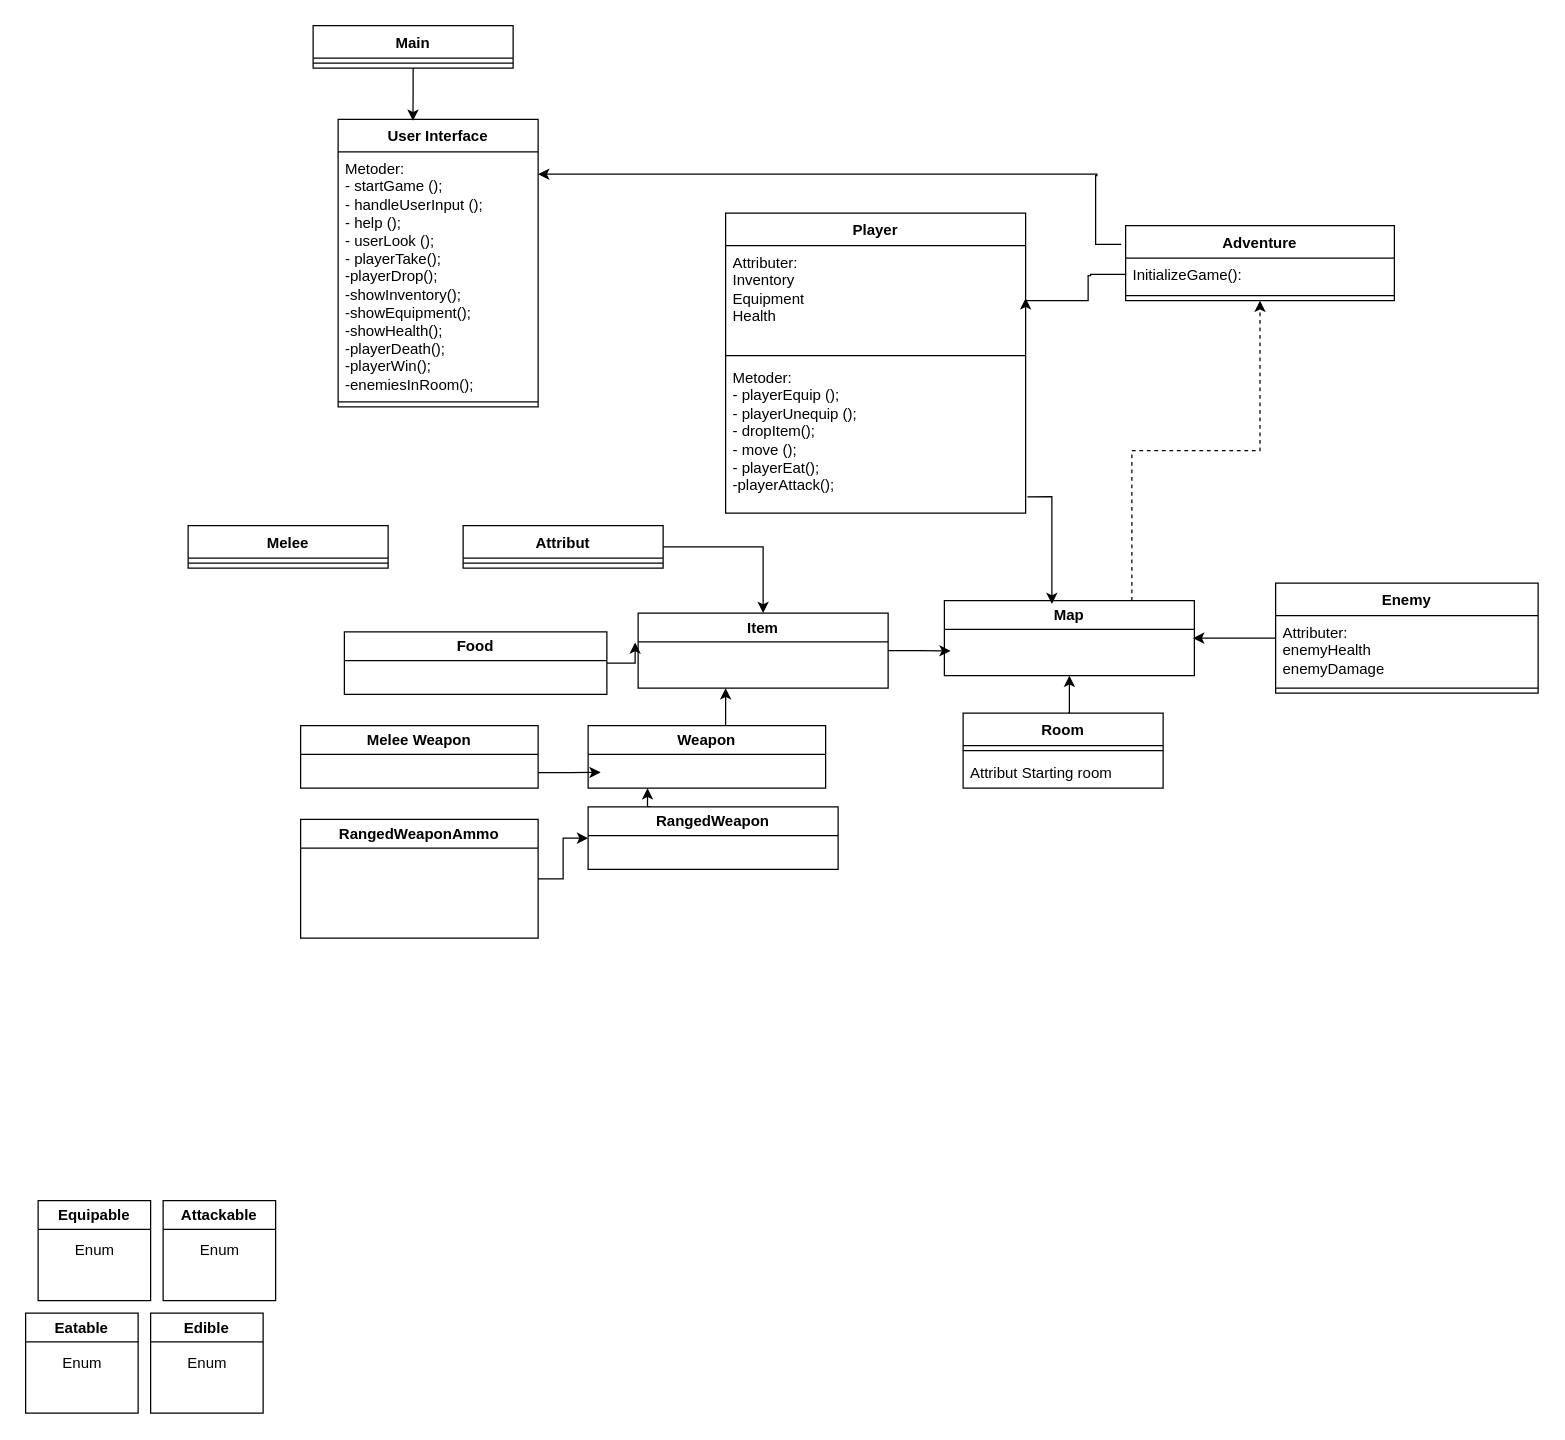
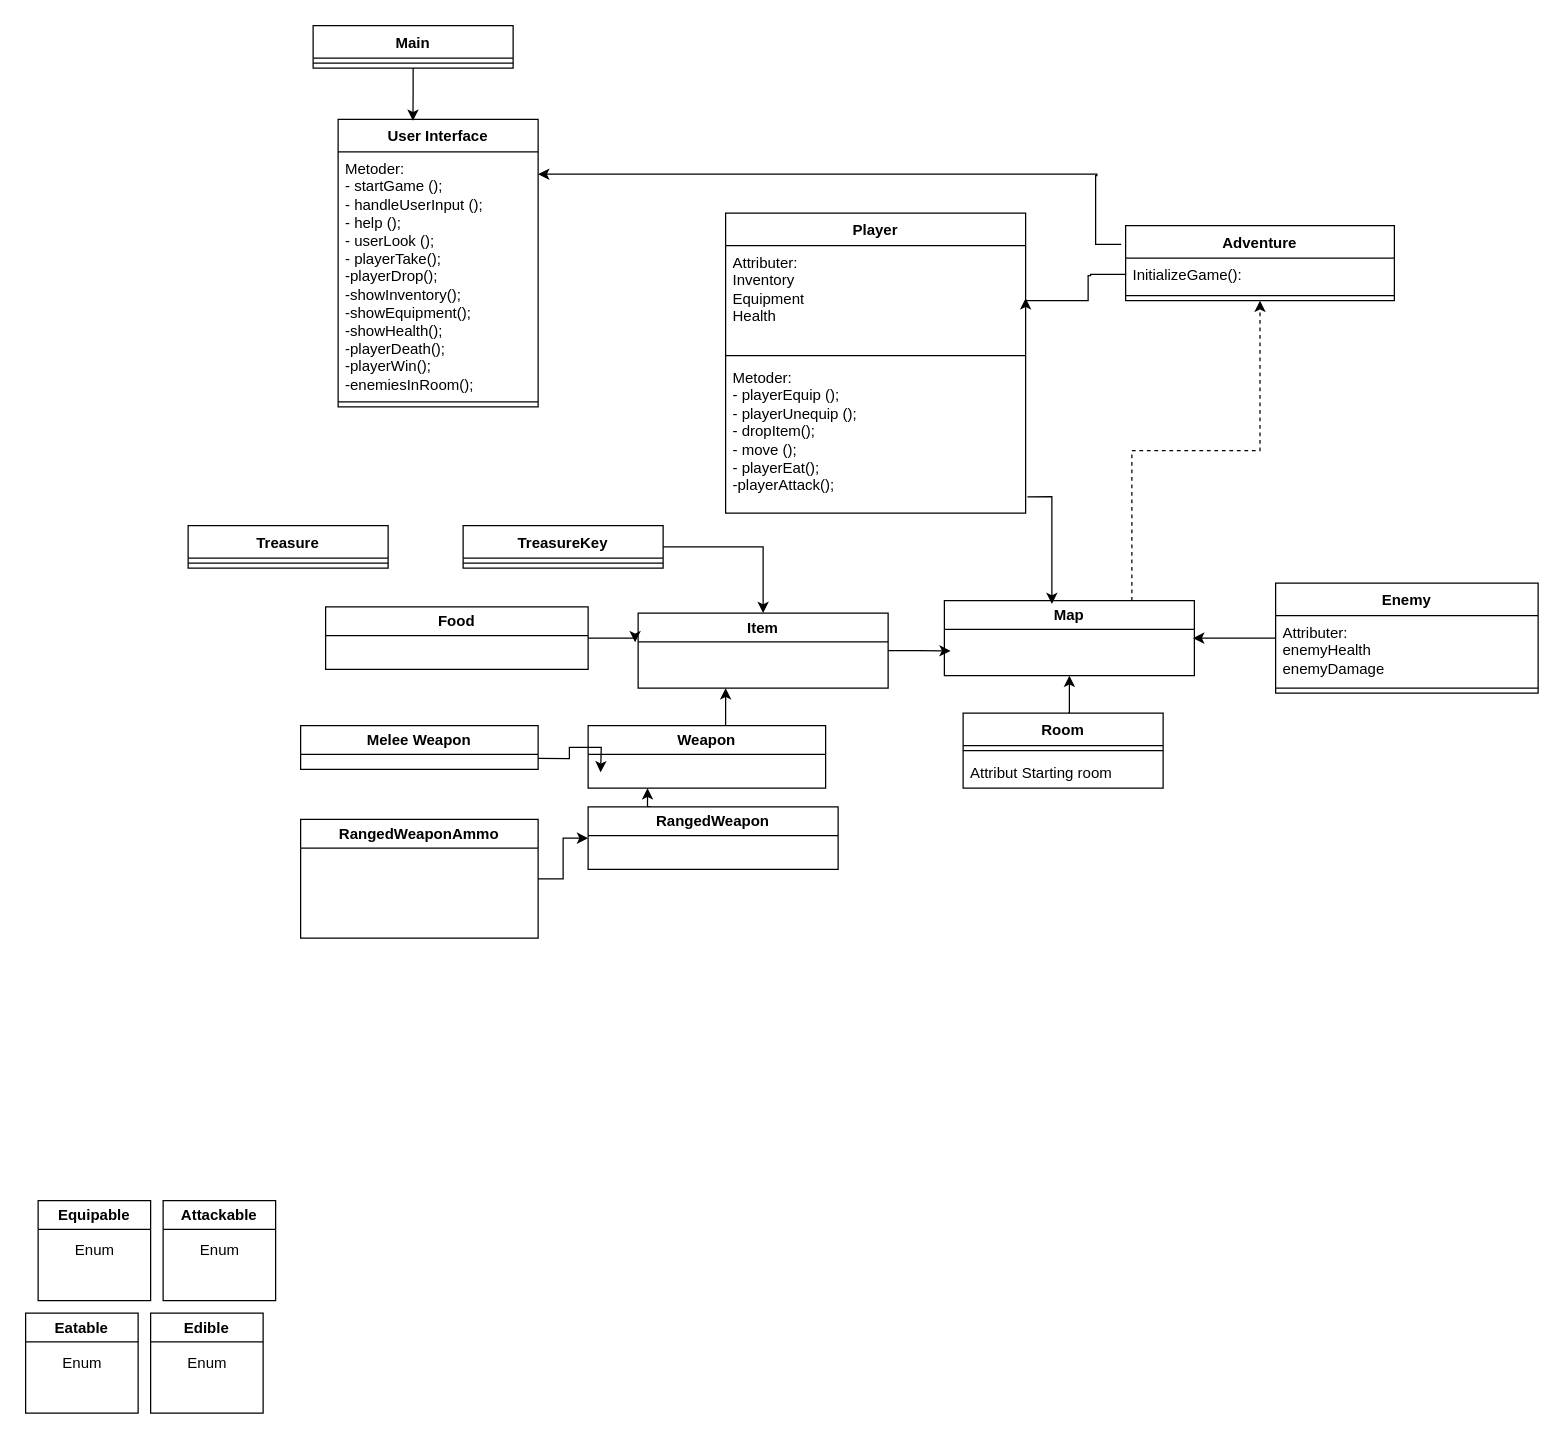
(288, 543) -> (288, 543)
(563, 543) -> (563, 543)
(476, 663) -> (457, 638)
(419, 757) -> (419, 748)
